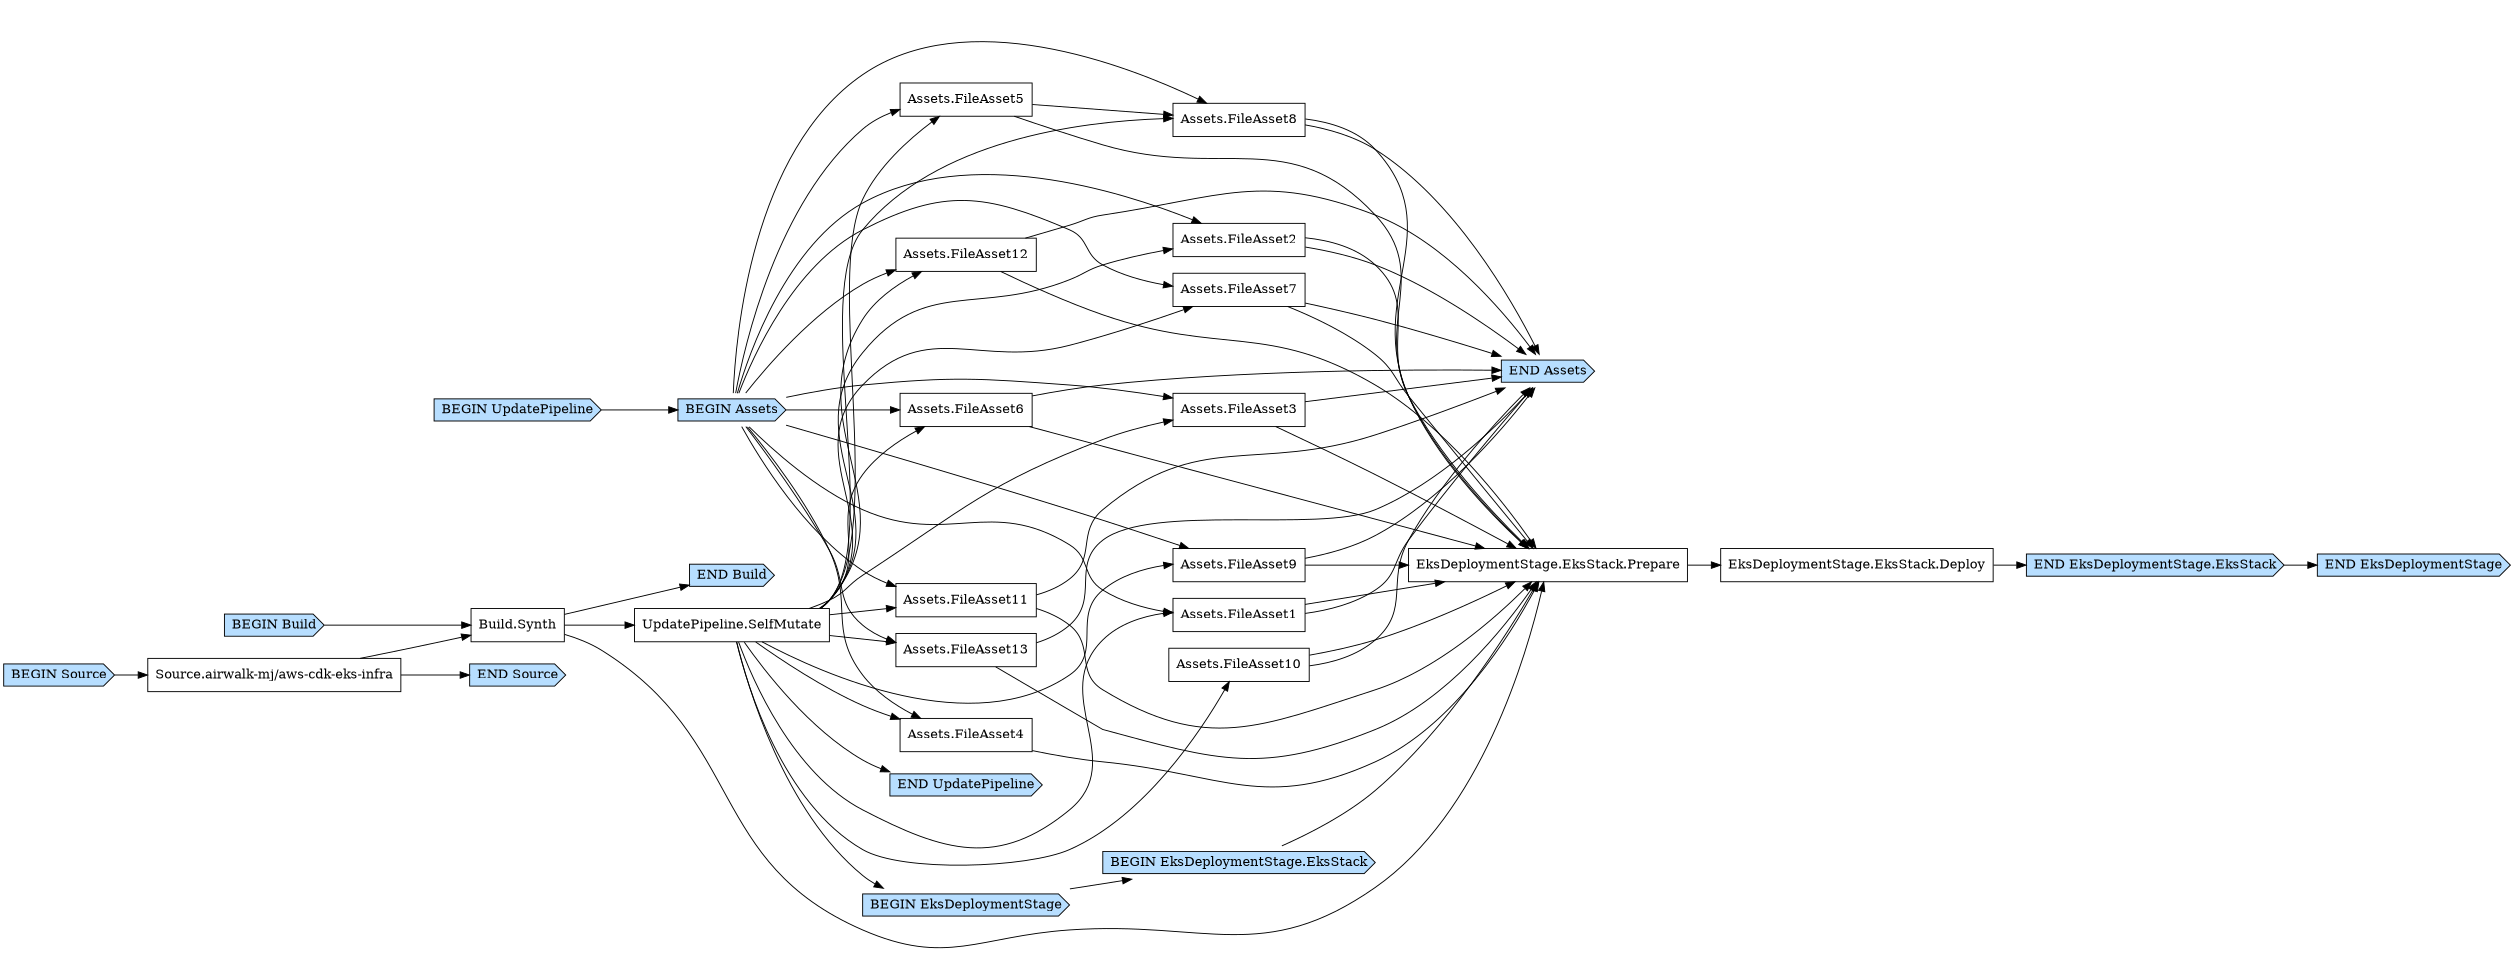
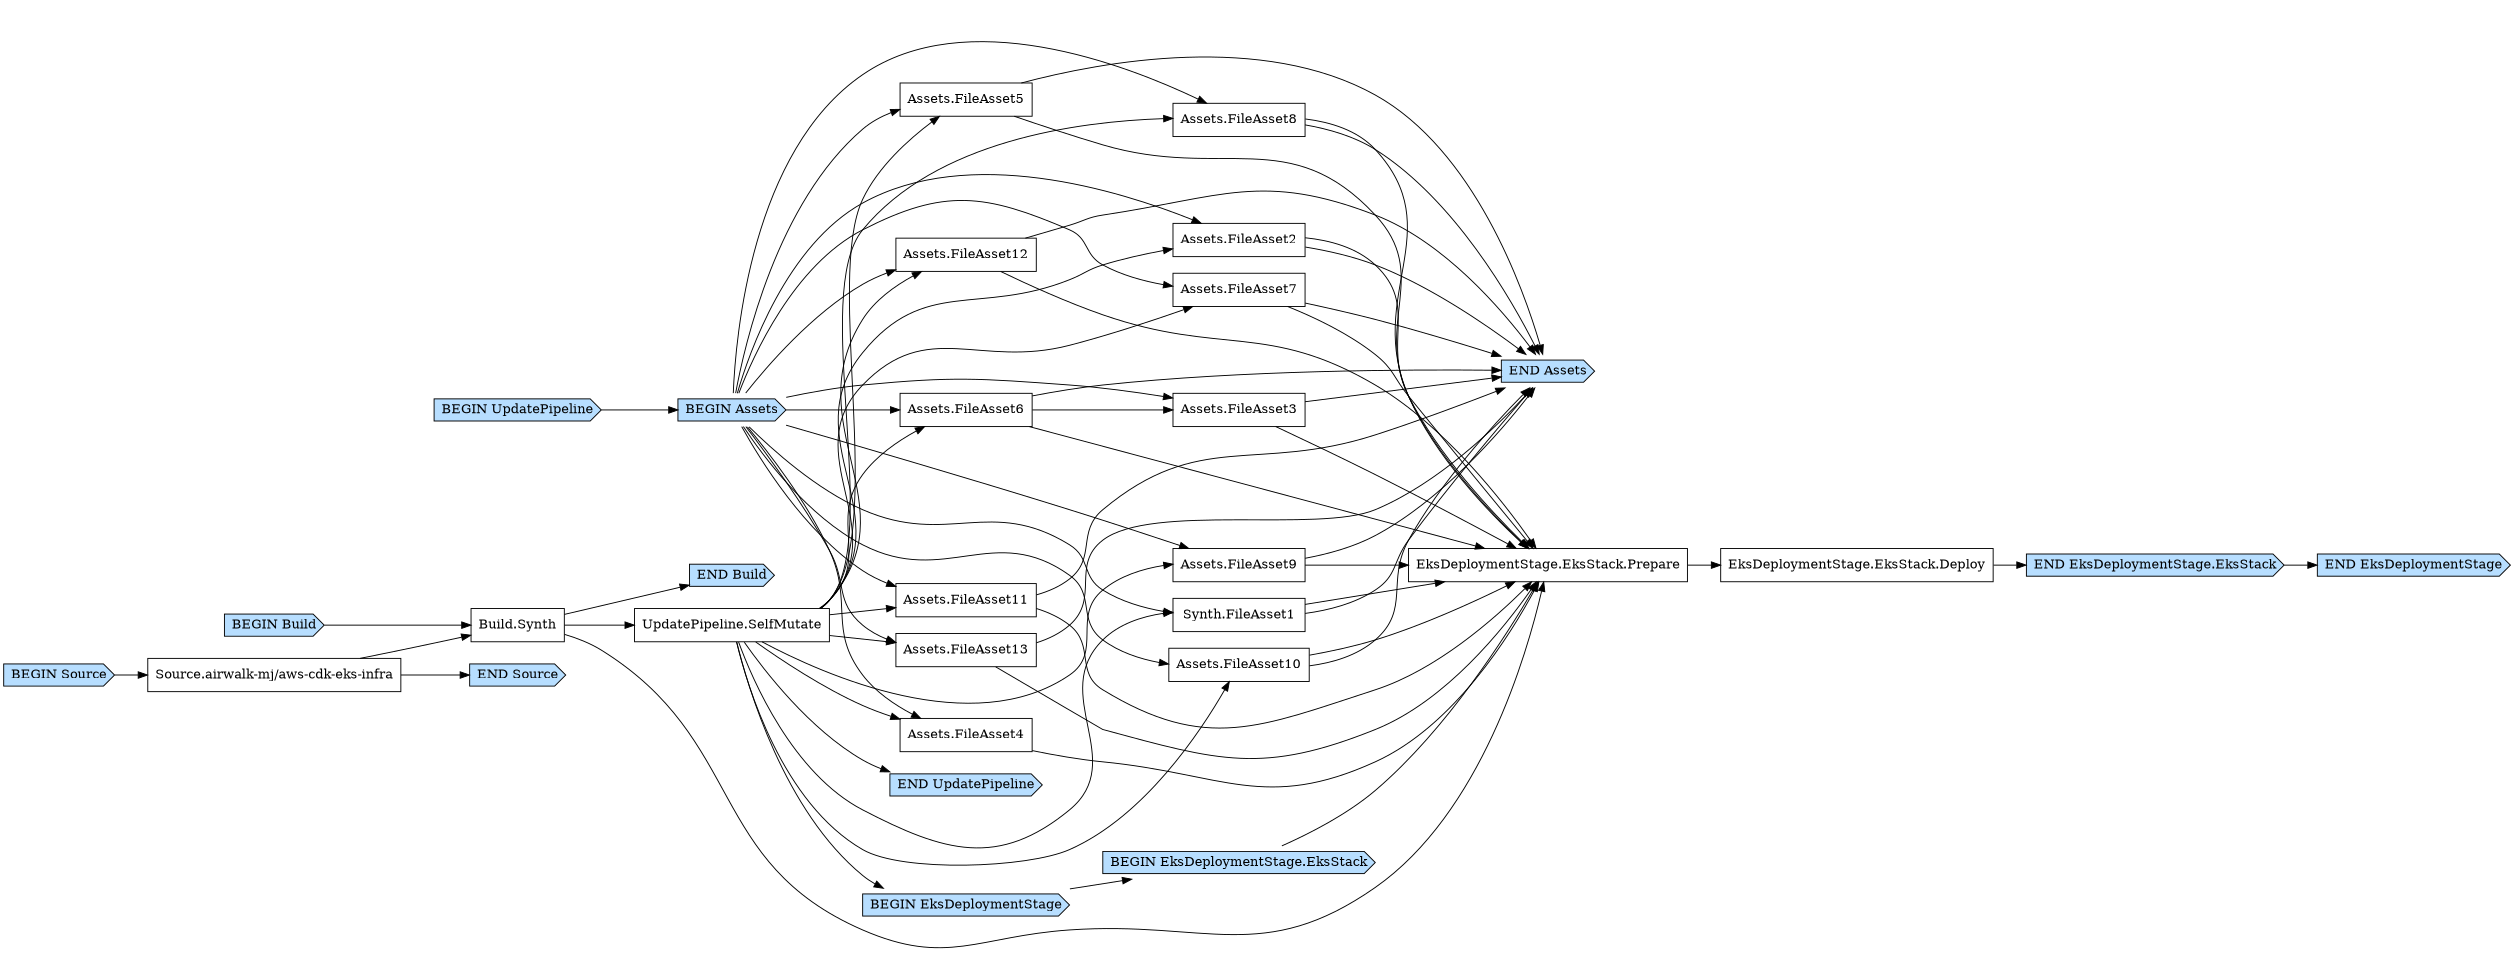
(1098, 109) -> (1350, 84)
(978, 499) -> (1098, 410)
none -> (951, 558)
(1239, 615) -> (1239, 615)
